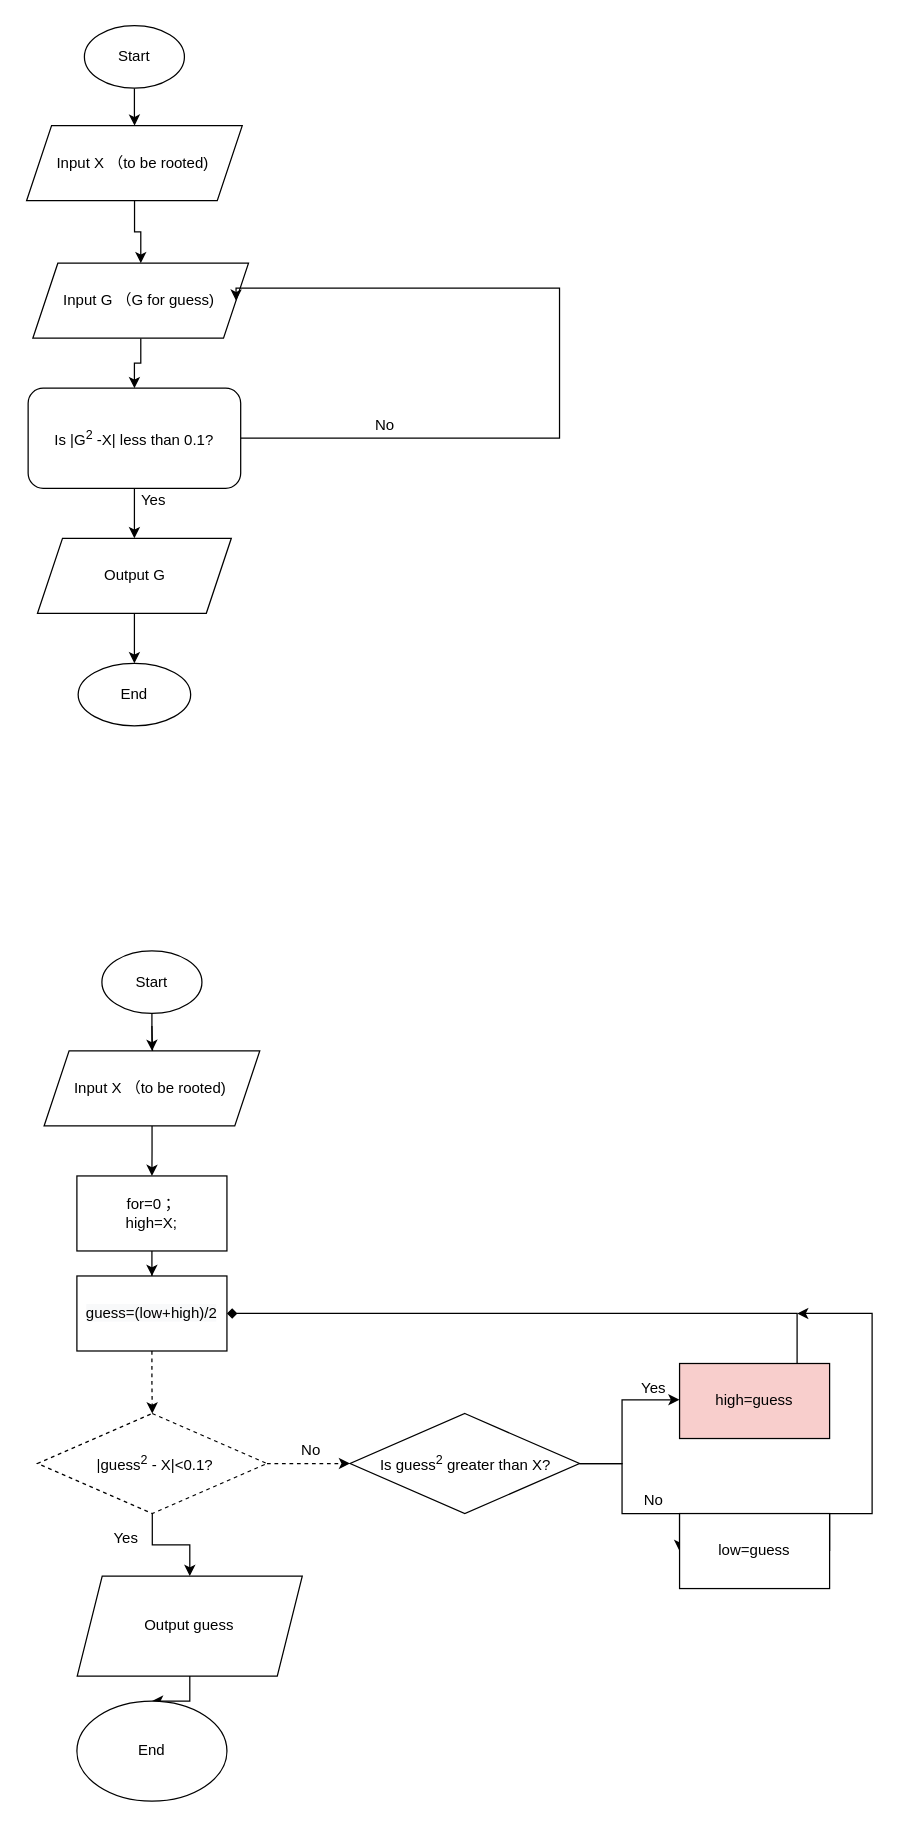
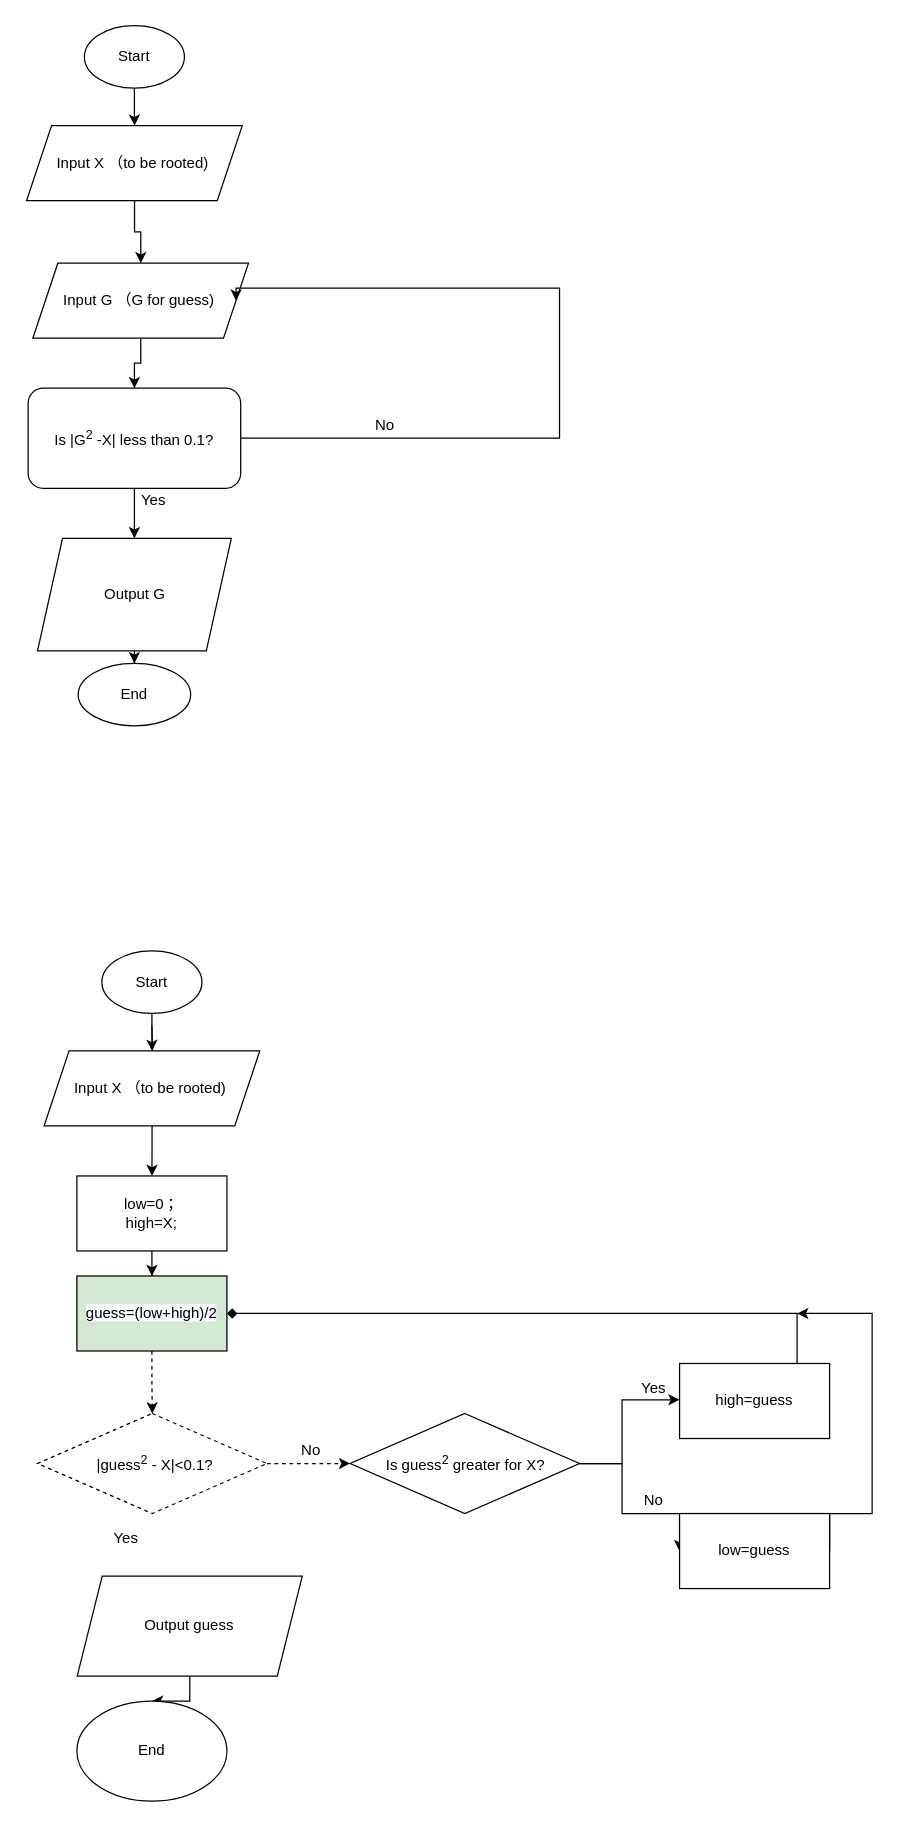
(134, 576) -> (134, 594)
(152, 1213) -> (152, 1213)
(152, 1313) -> (152, 1313)
(754, 1401) -> (754, 1401)
(466, 1463) -> (466, 1463)
(166, 1544) -> none
